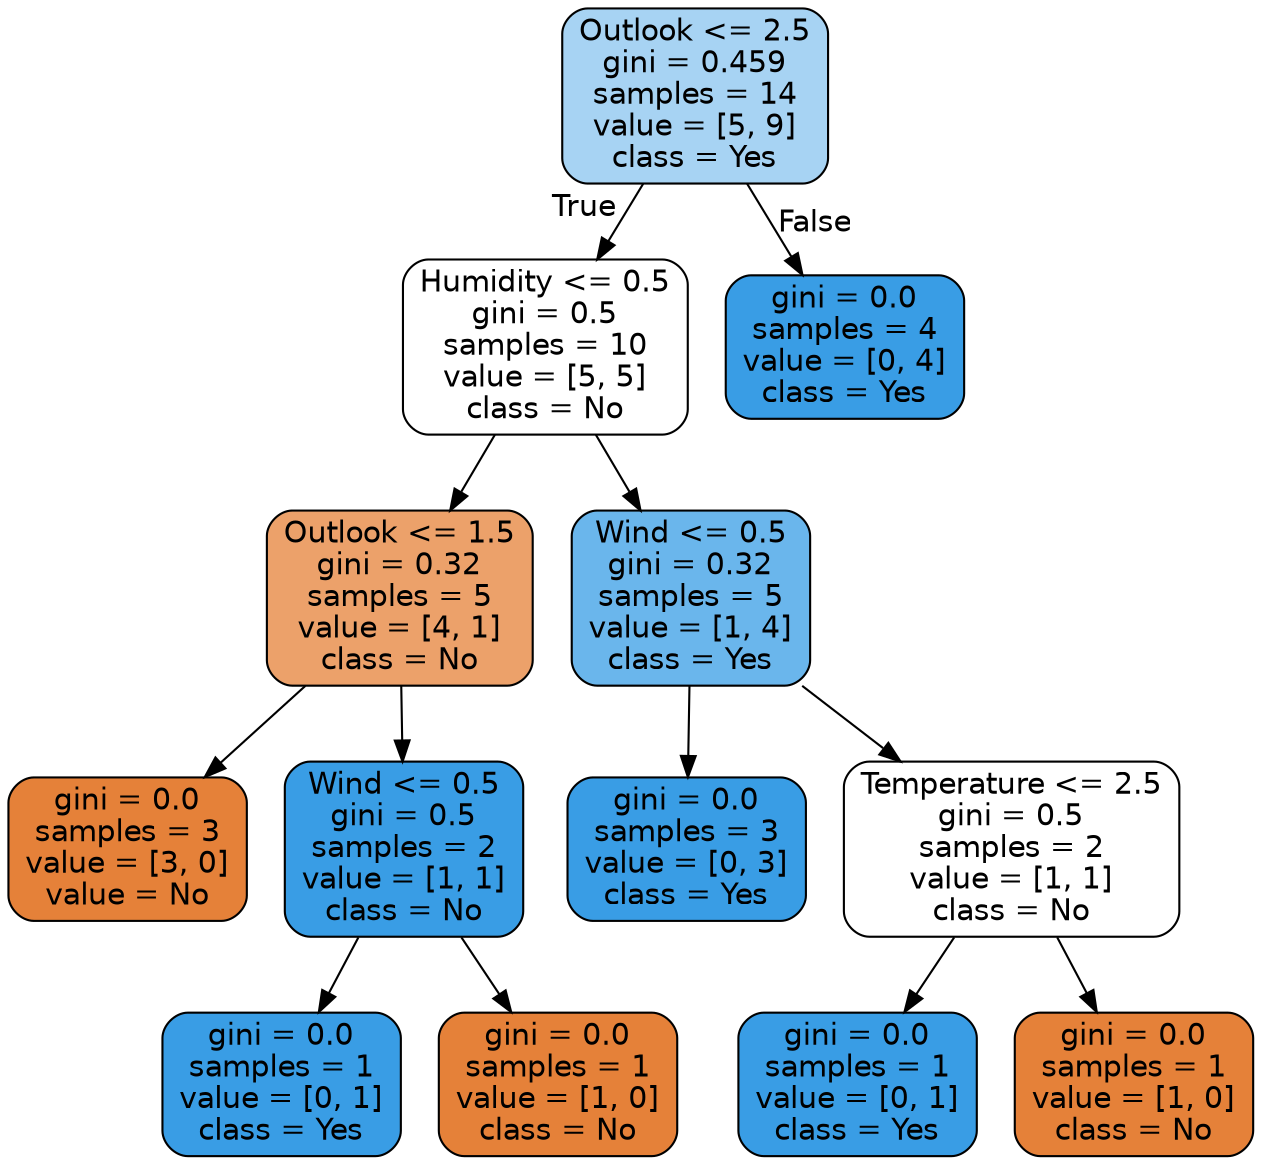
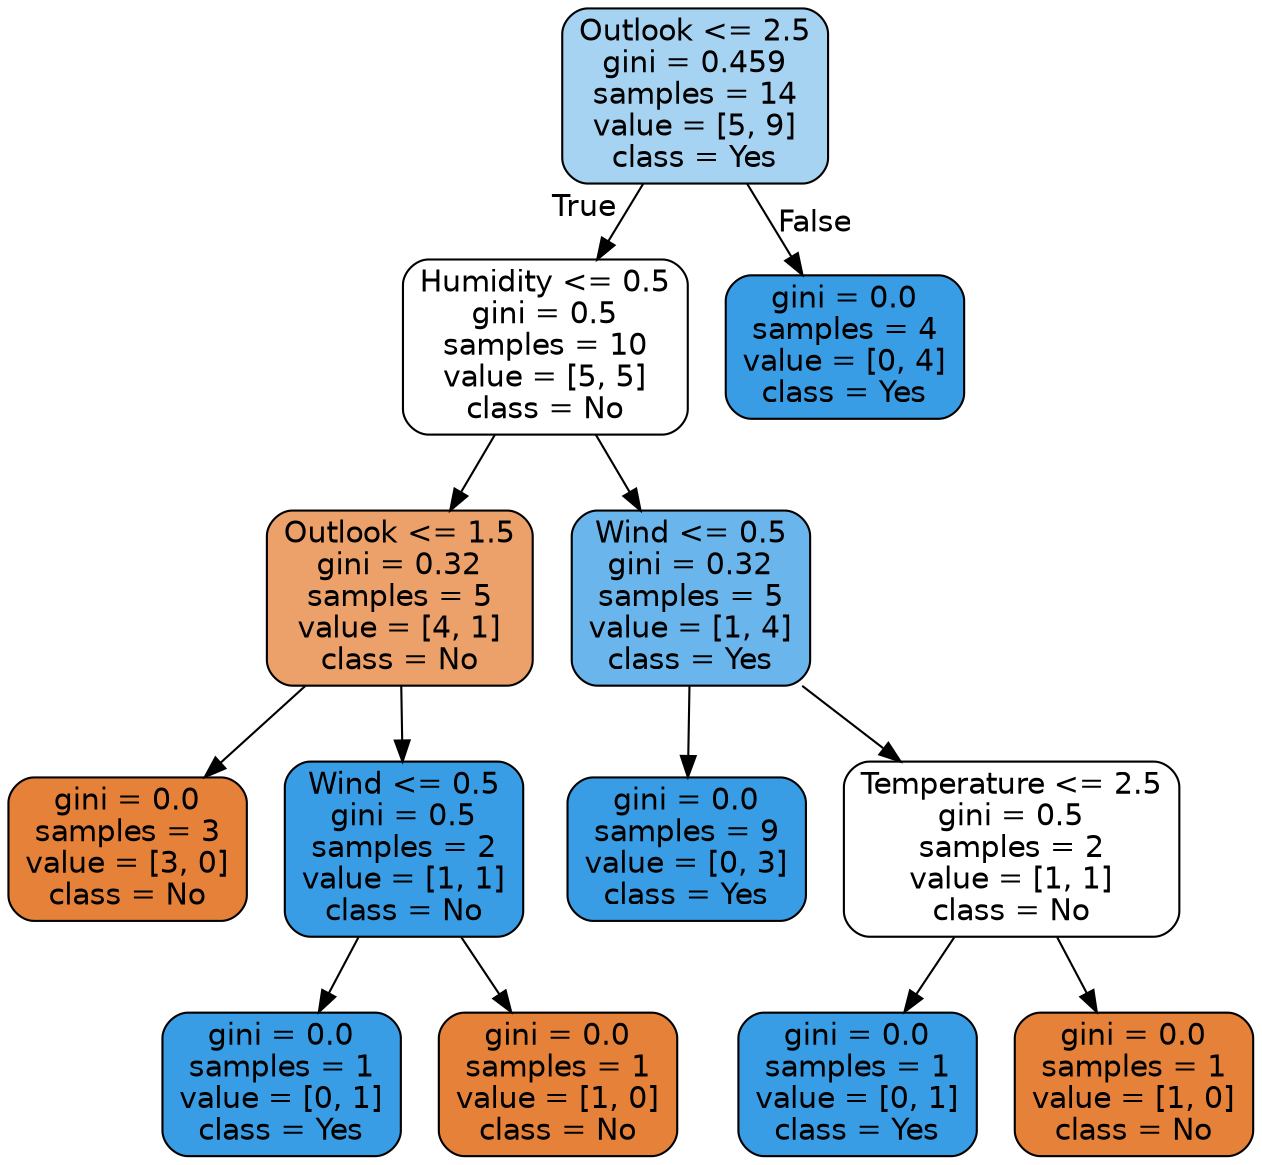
(128, 849) -> (128, 849)
(687, 849) -> (687, 849)
